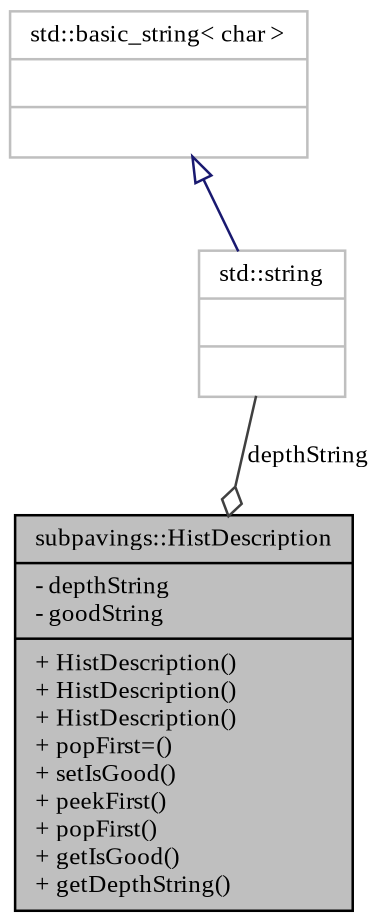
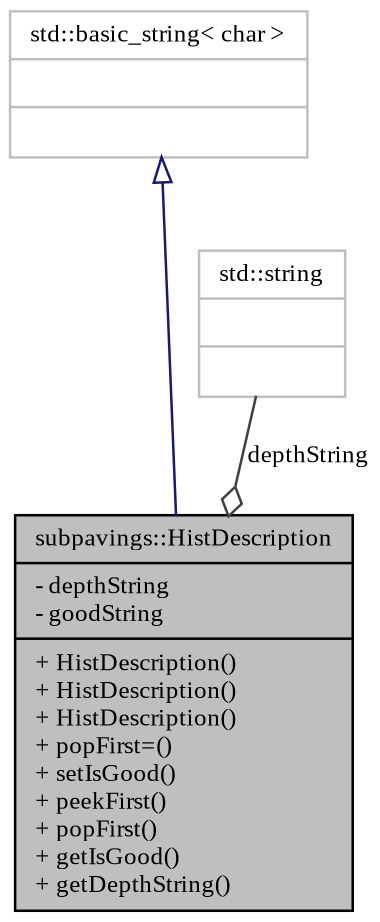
(221, 216) -> (169, 350)
